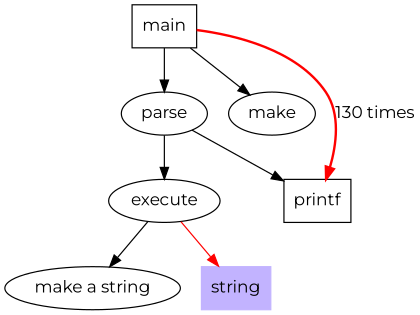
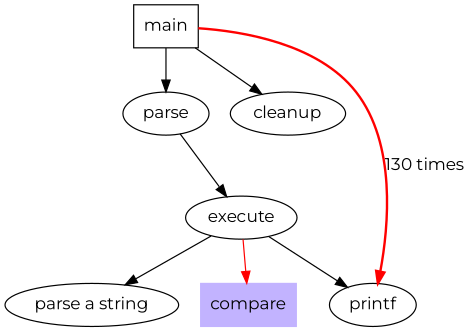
(272, 114) -> (288, 114)
(232, 153) -> (303, 259)
(317, 201) -> (373, 305)
(93, 288) -> (92, 305)
(236, 288) -> (248, 305)
